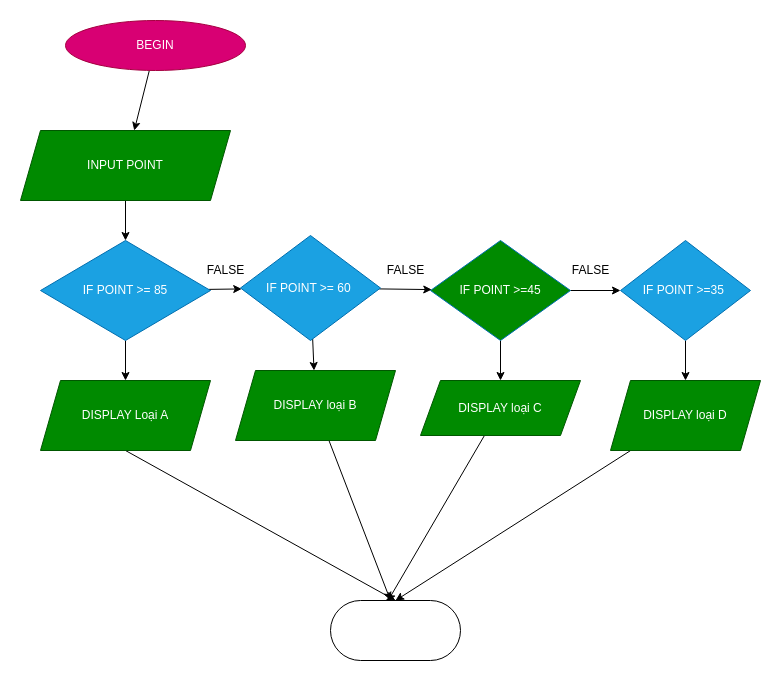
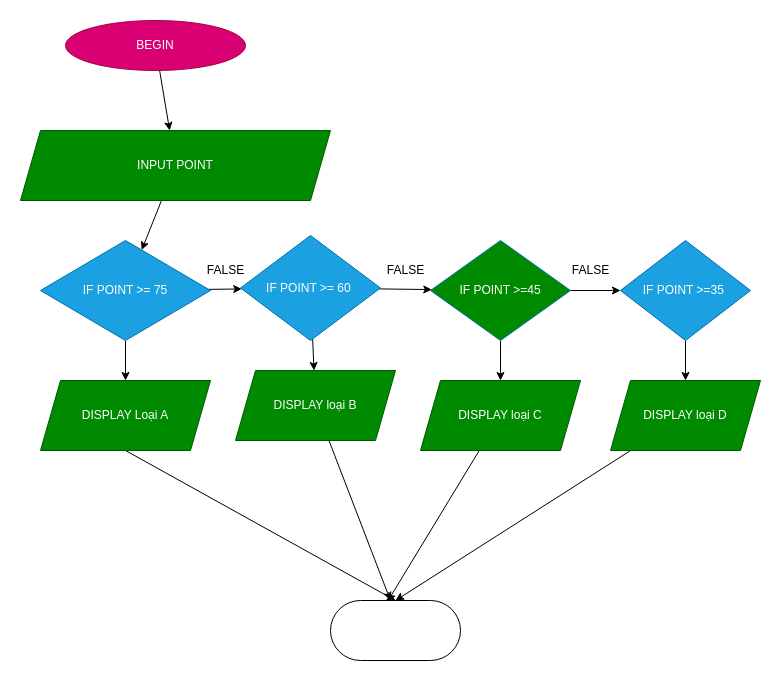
(126, 166) -> (176, 166)
(126, 291) -> (126, 291)
(501, 408) -> (501, 416)
